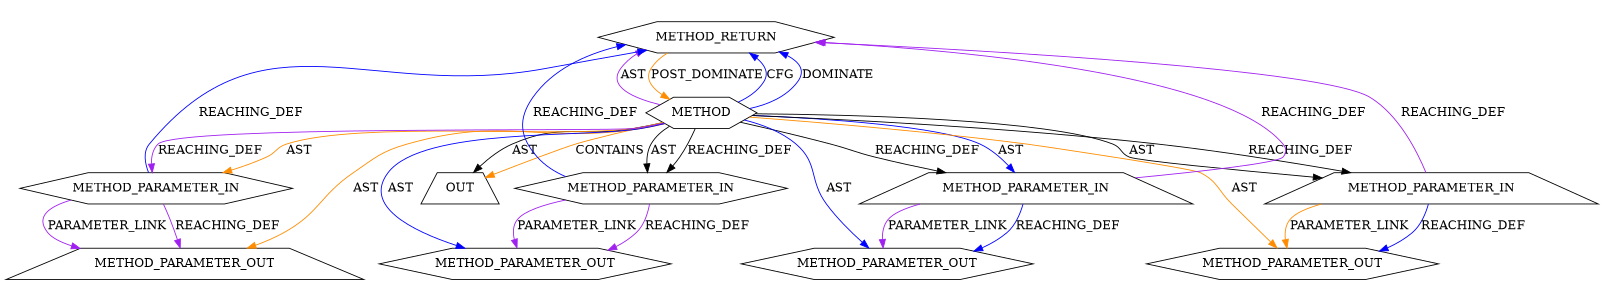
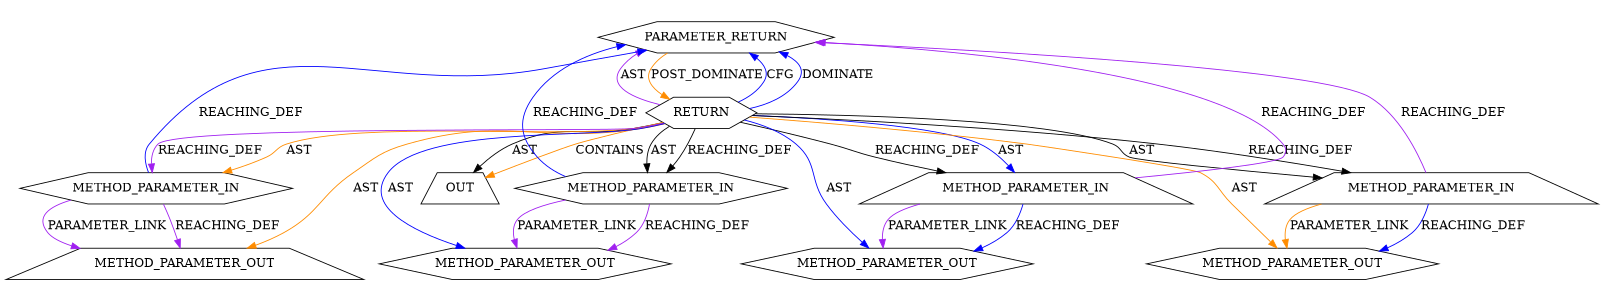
(716, 37) -> (716, 37)
(701, 113) -> (701, 113)
